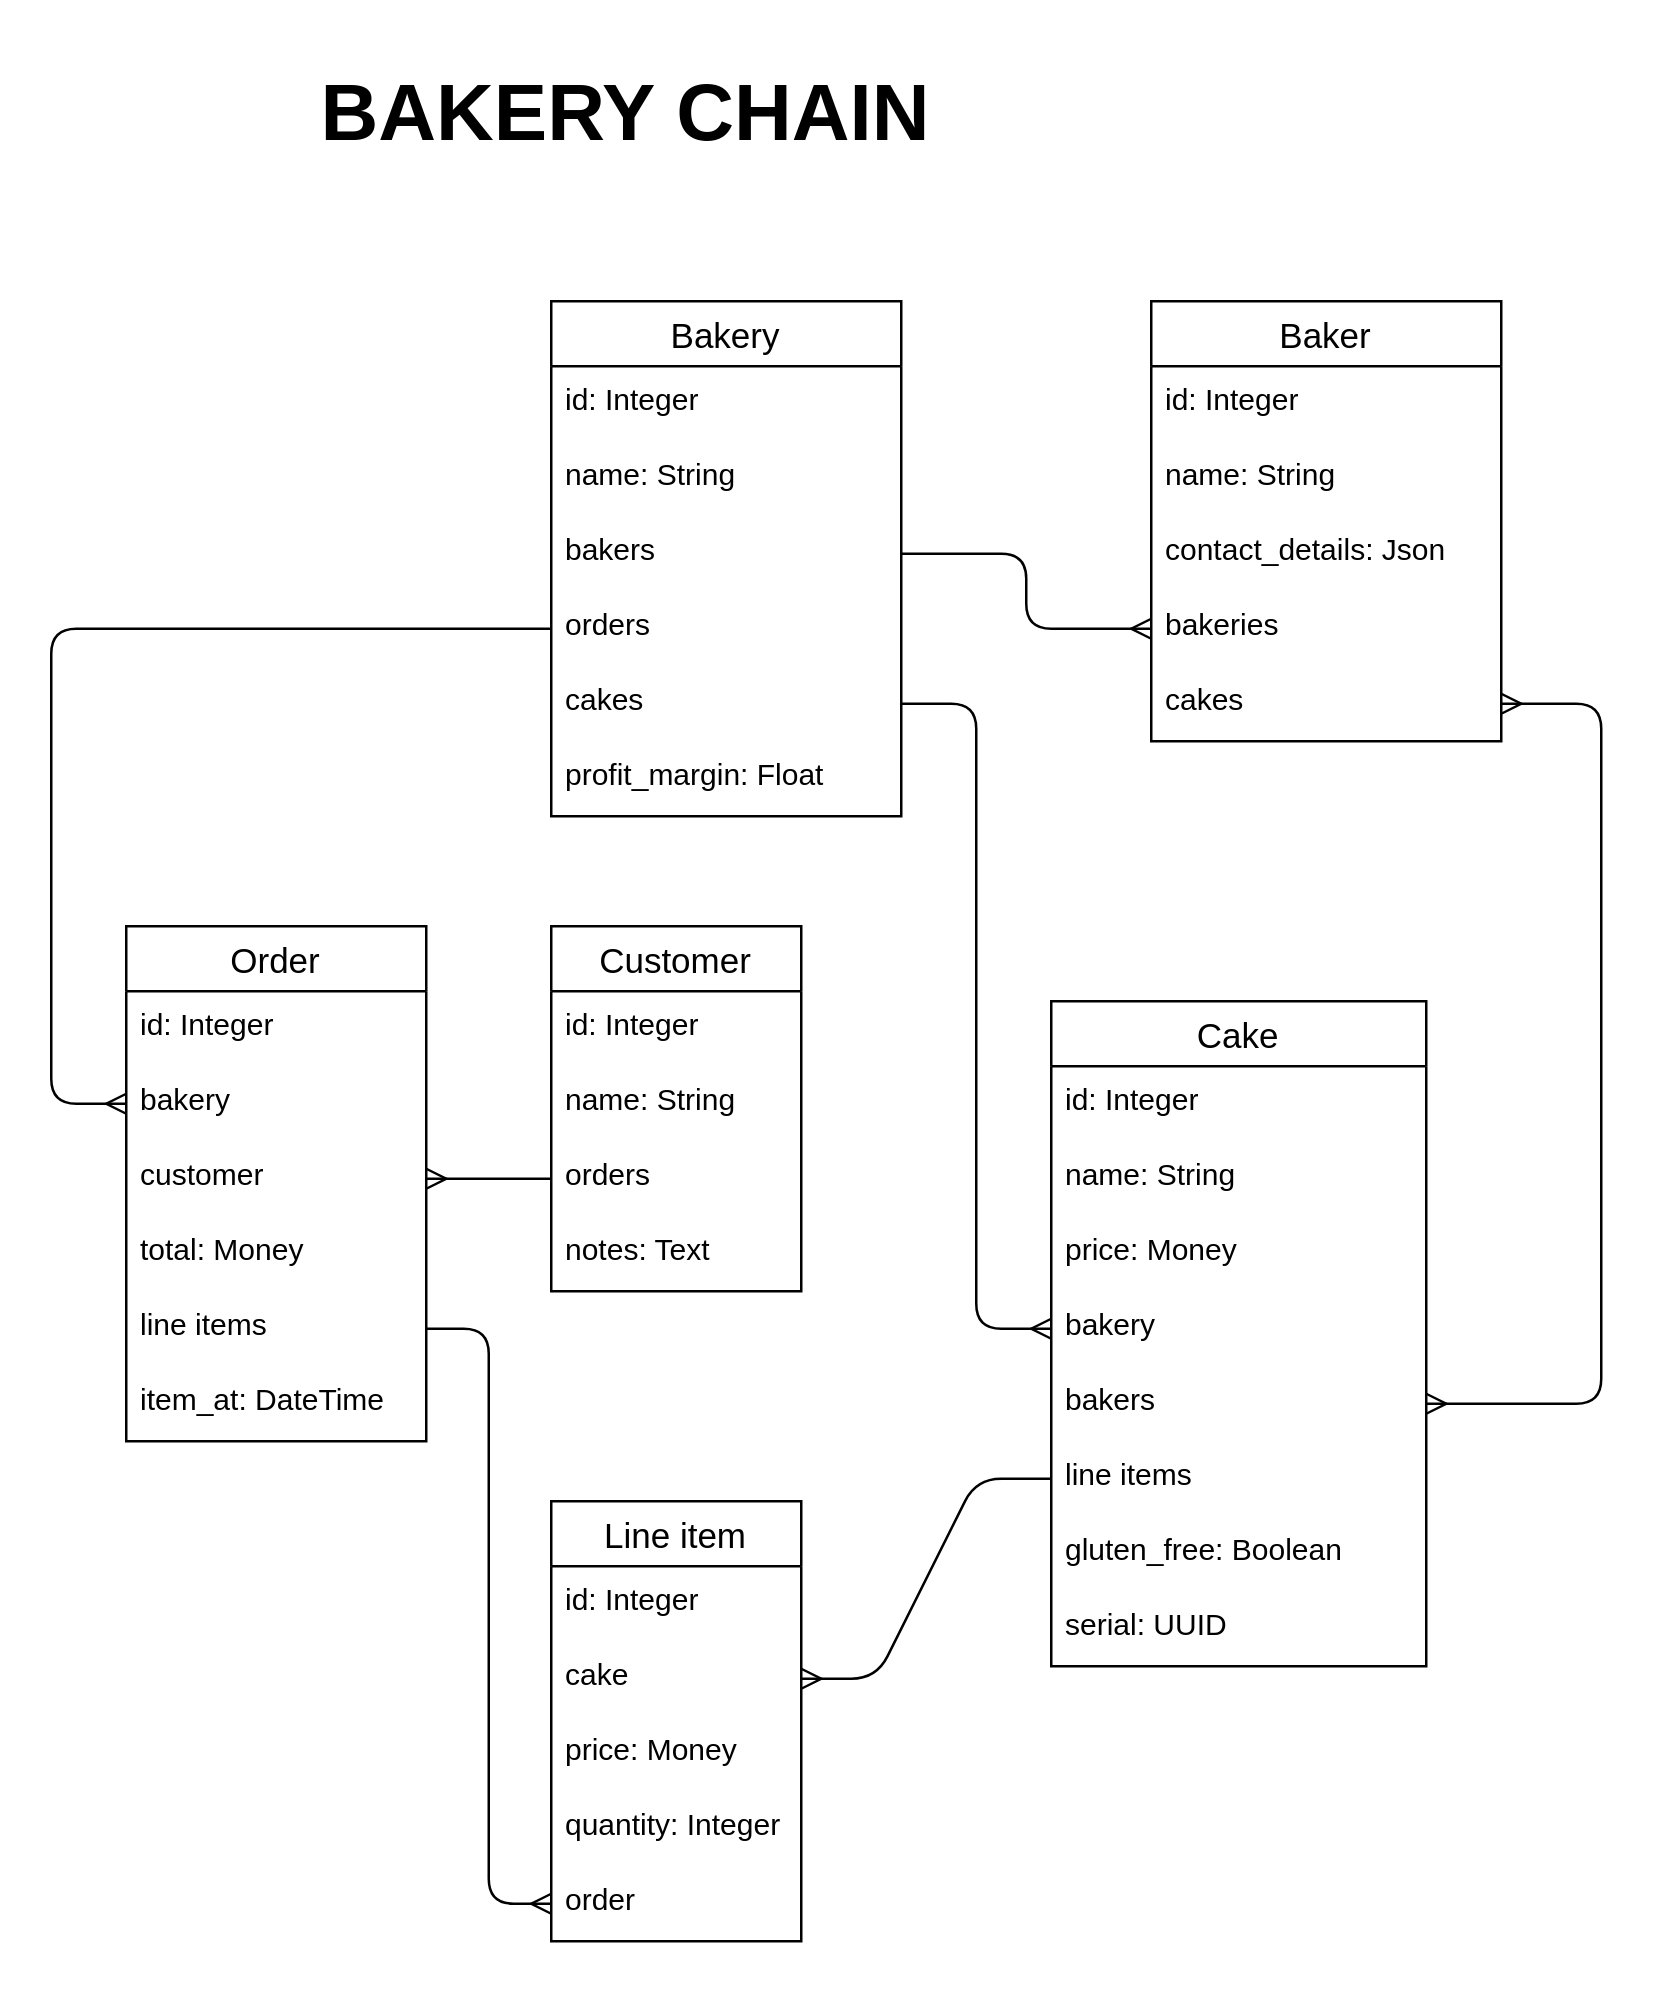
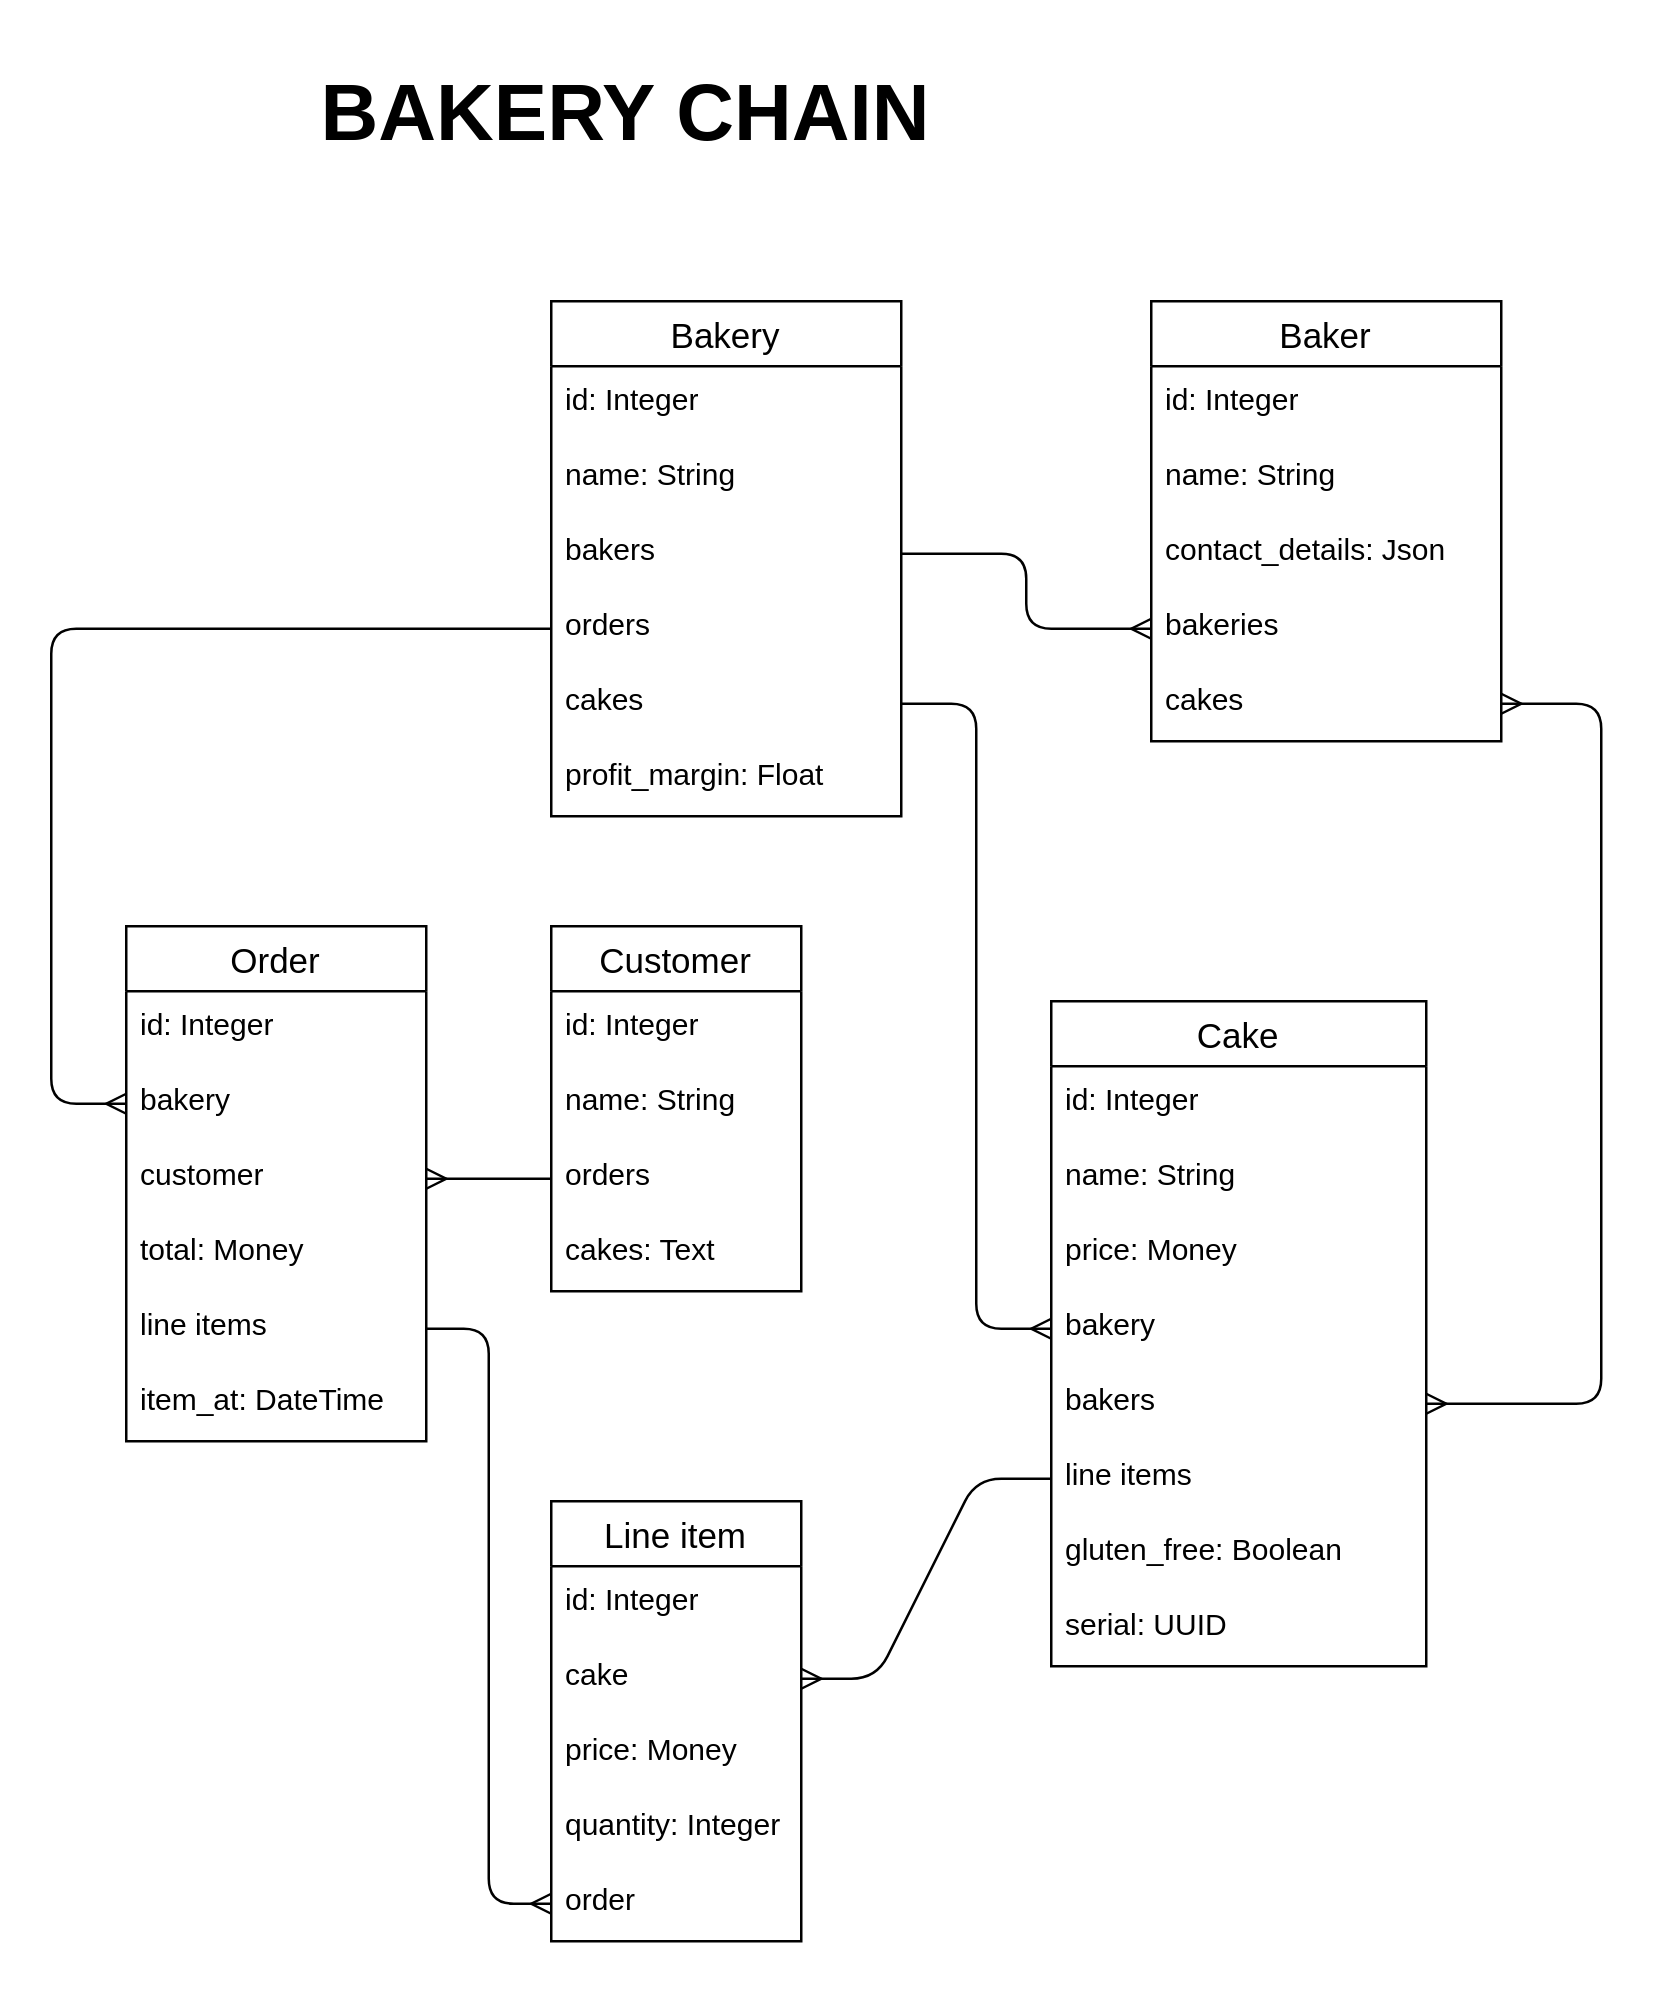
(650, 1250) -> (650, 1250)
